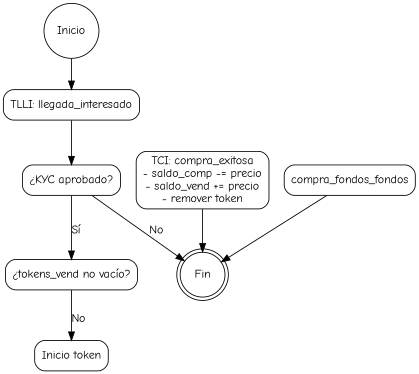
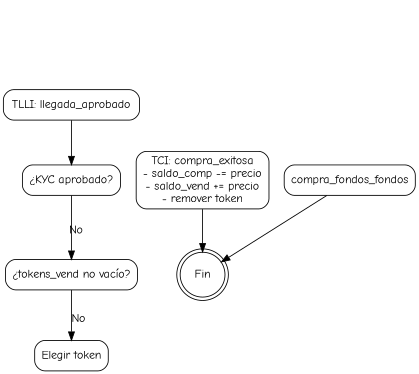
(71, 31) -> none
(71, 105) -> (71, 105)
(135, 226) -> none
(76, 230) -> (76, 230)
(71, 356) -> (71, 356)
